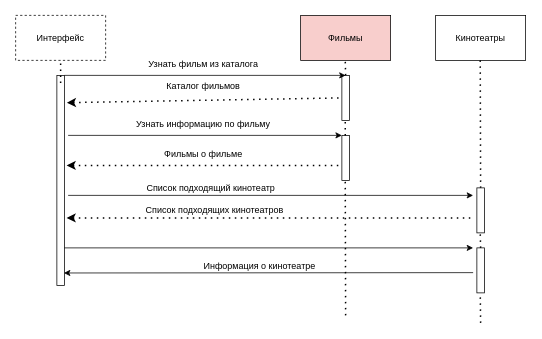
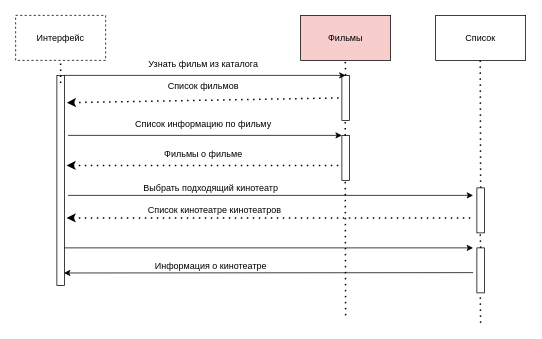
(480, 38) -> (480, 38)
(203, 87) -> (203, 87)
(203, 124) -> (203, 124)
(211, 188) -> (211, 188)
(215, 210) -> (215, 210)
(259, 267) -> (210, 267)
